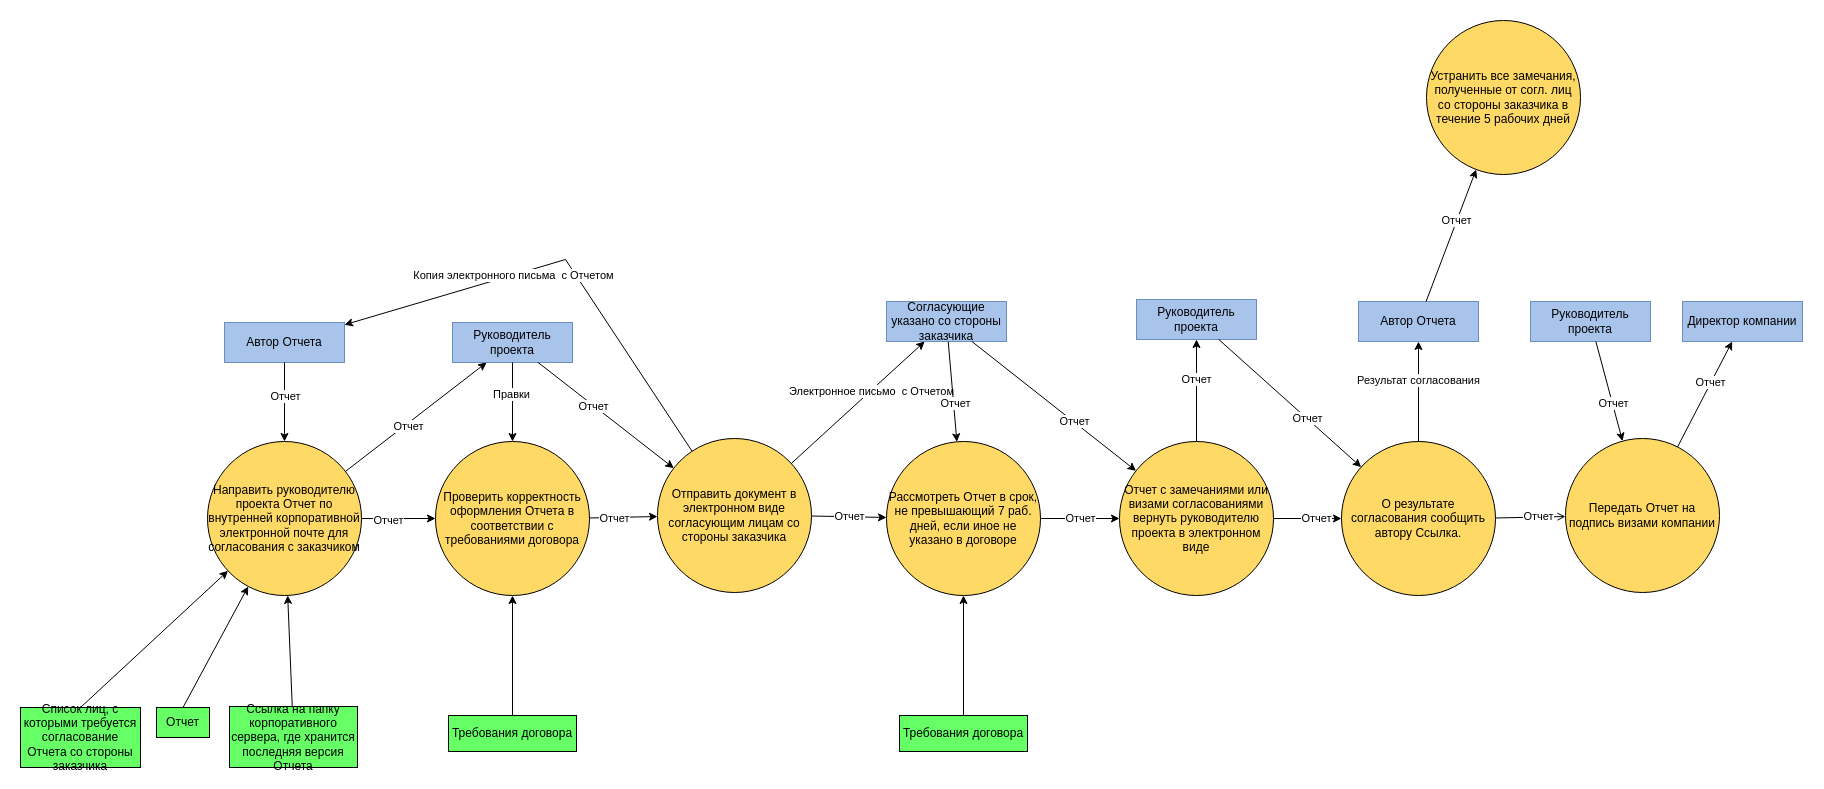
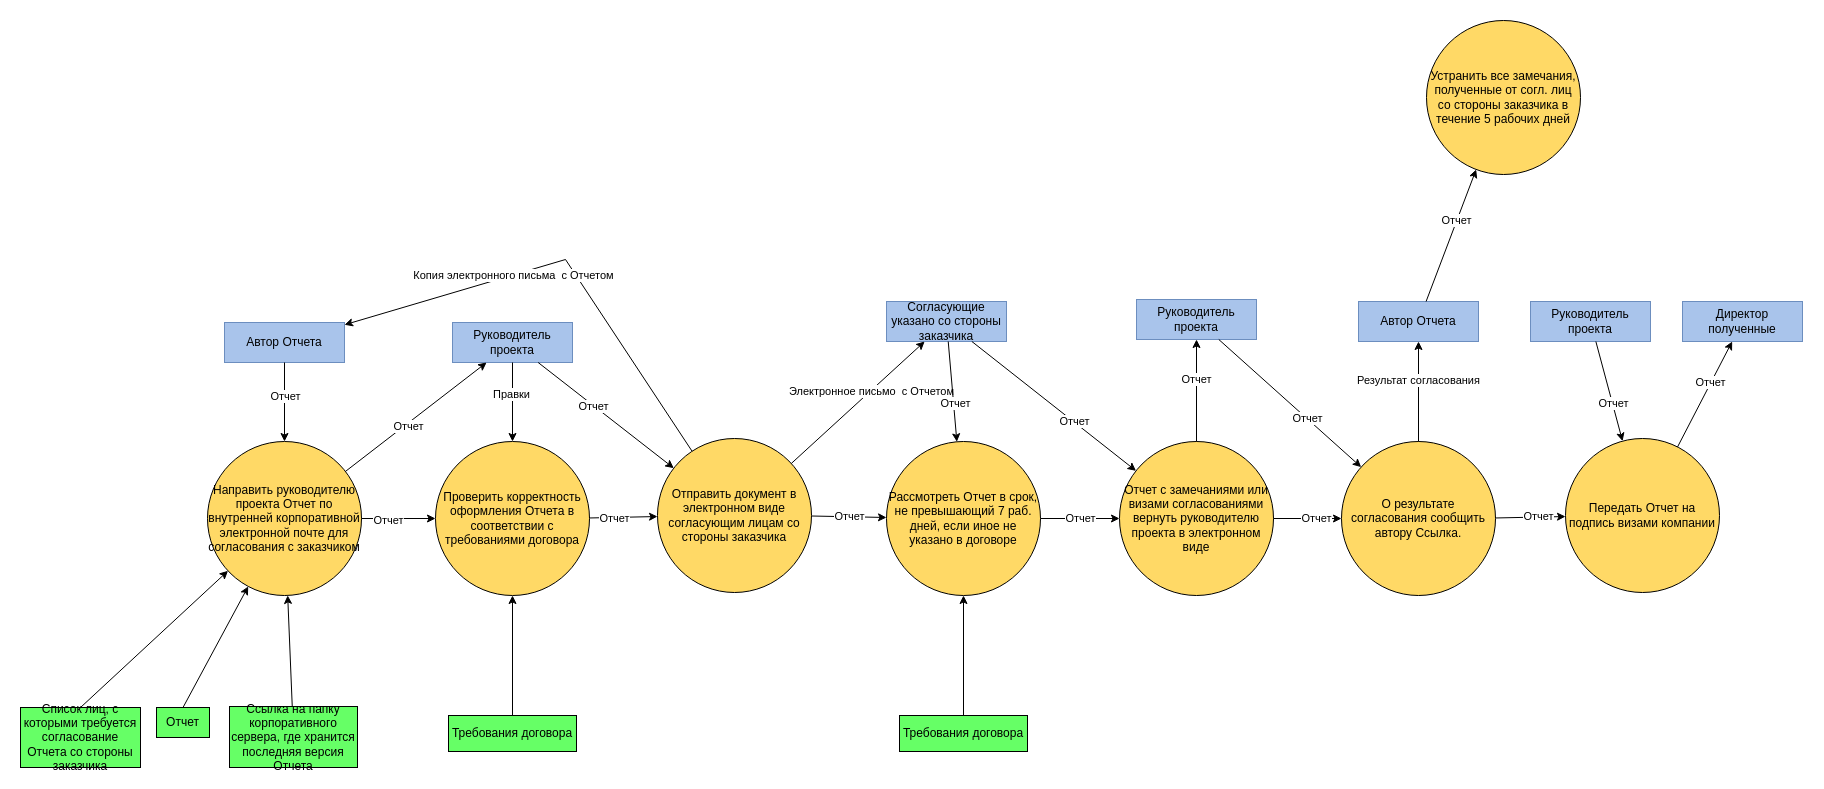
(1743, 322) -> (1743, 322)
(1558, 517) -> (1557, 517)
